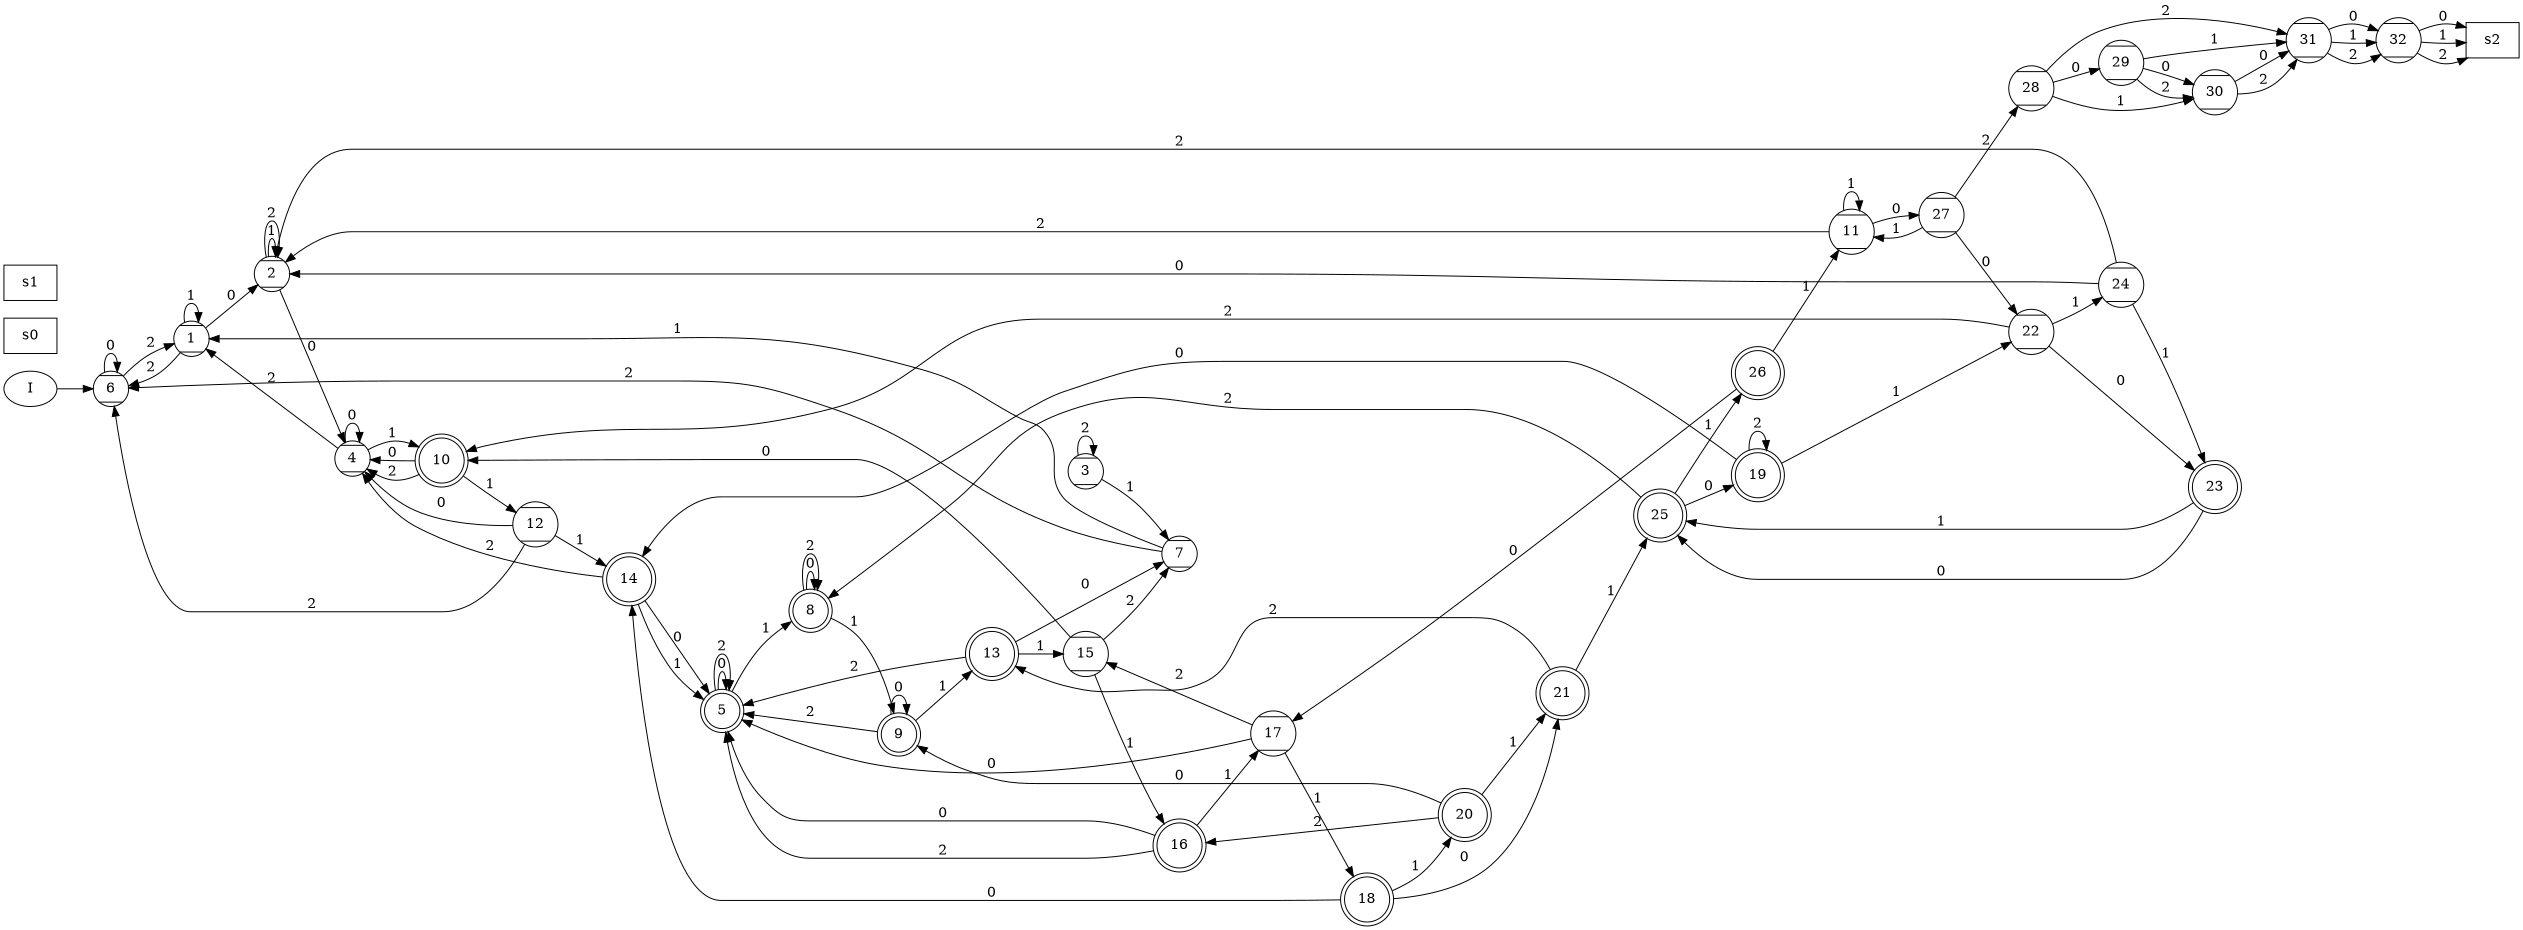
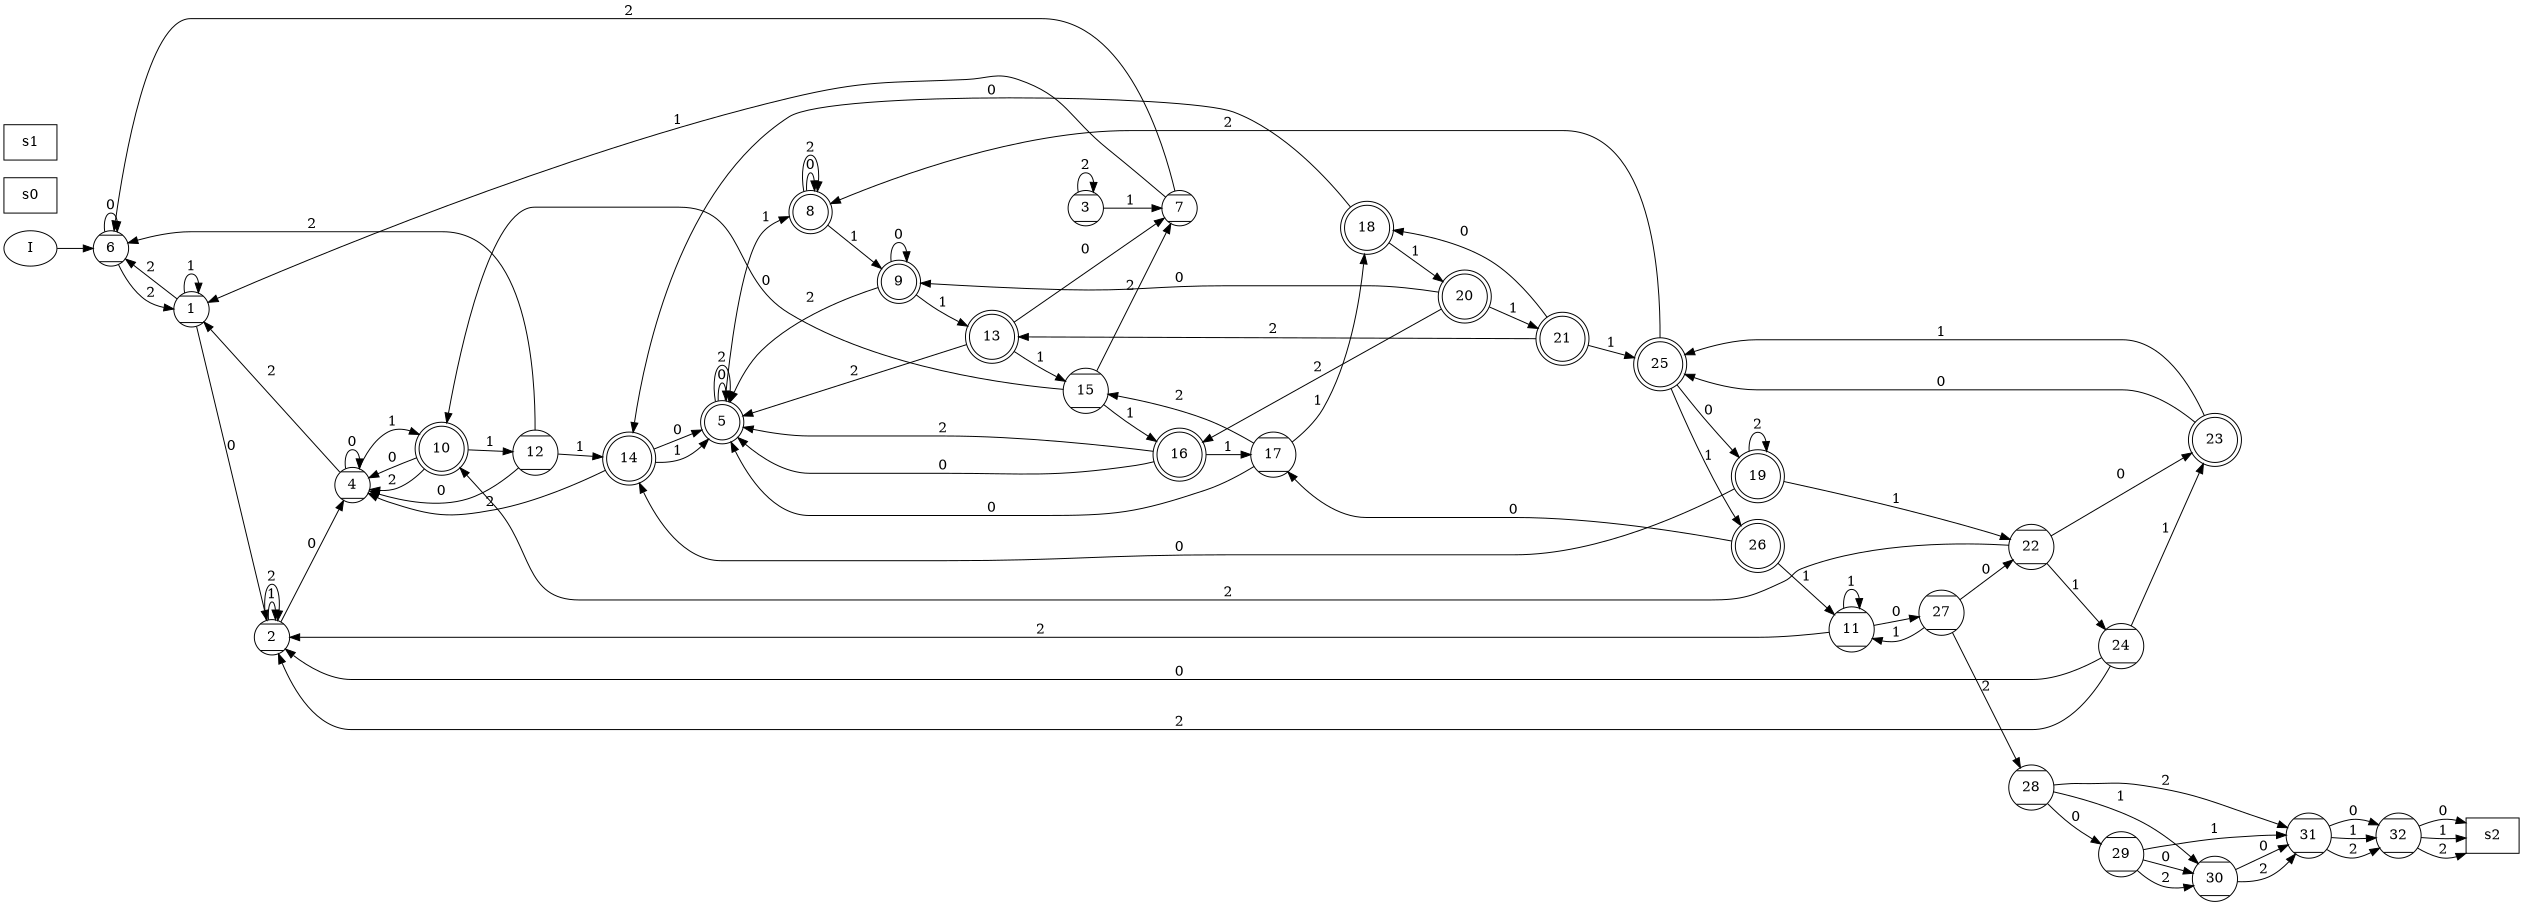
(1507, 847) -> (1485, 258)
